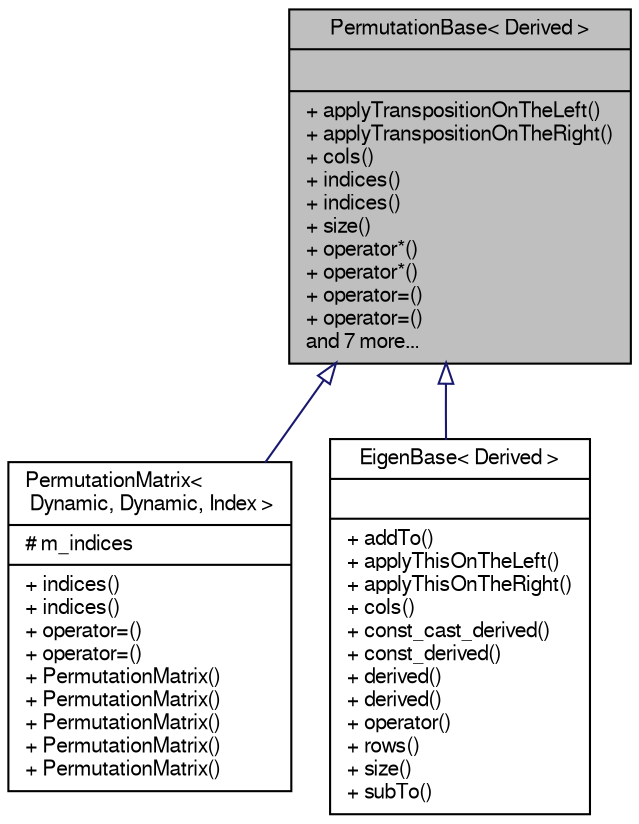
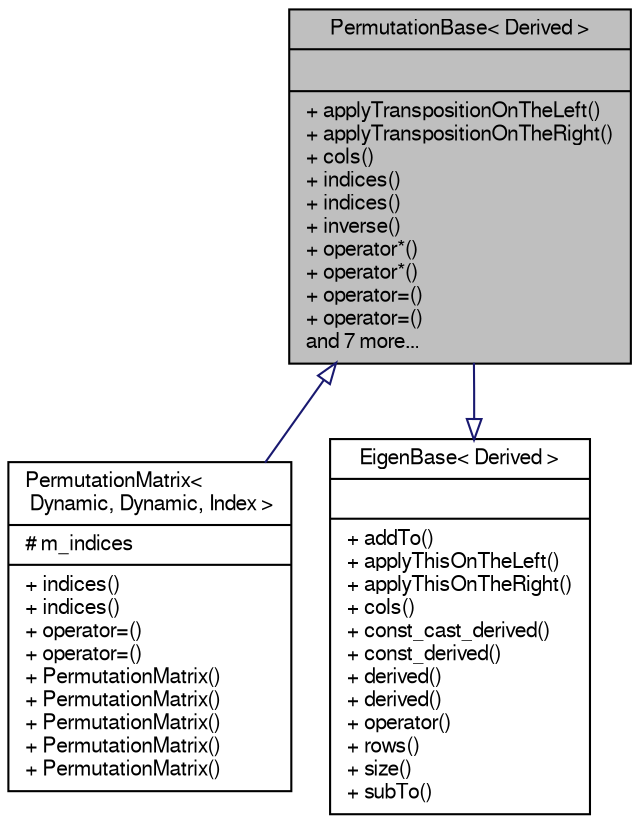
(338, 226) -> (354, 226)
(446, 412) -> (474, 391)
